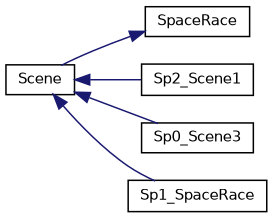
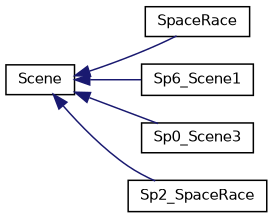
(95, 50) -> (134, 55)
(197, 80) -> (197, 80)
(197, 196) -> (197, 196)
